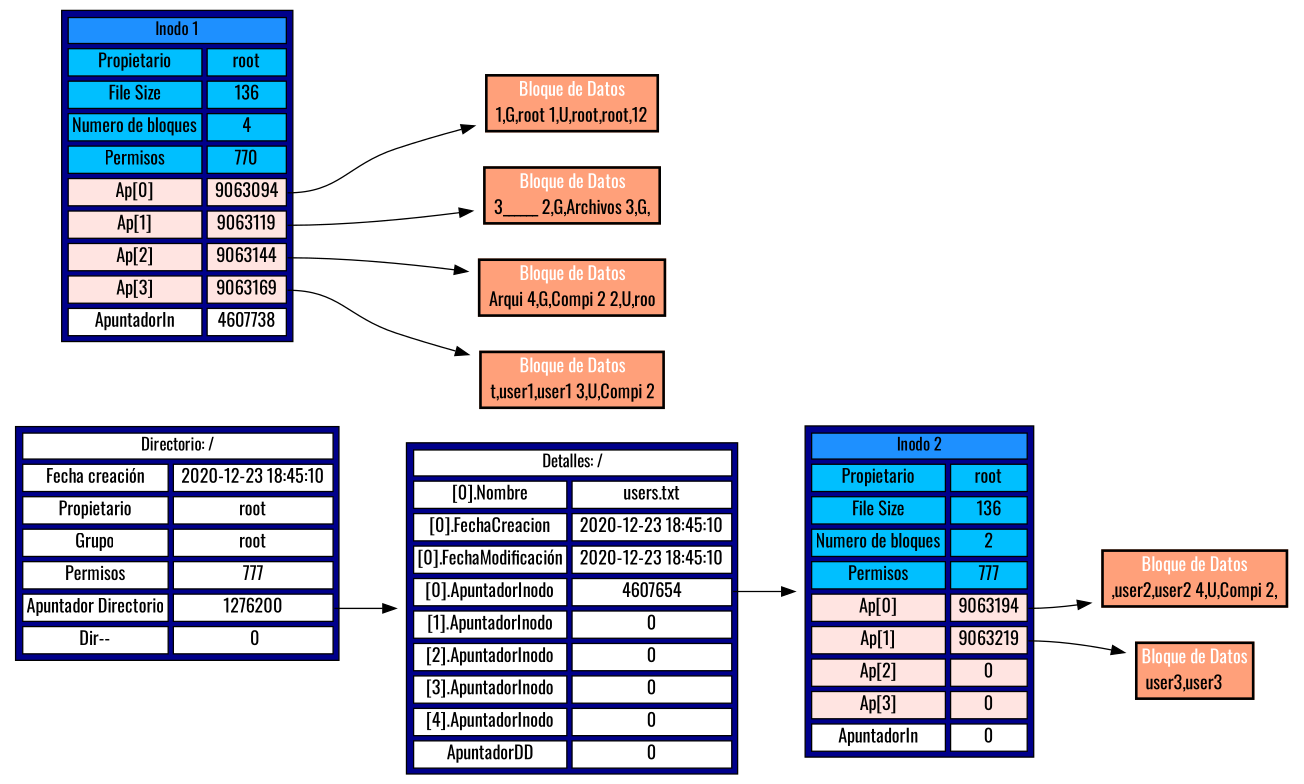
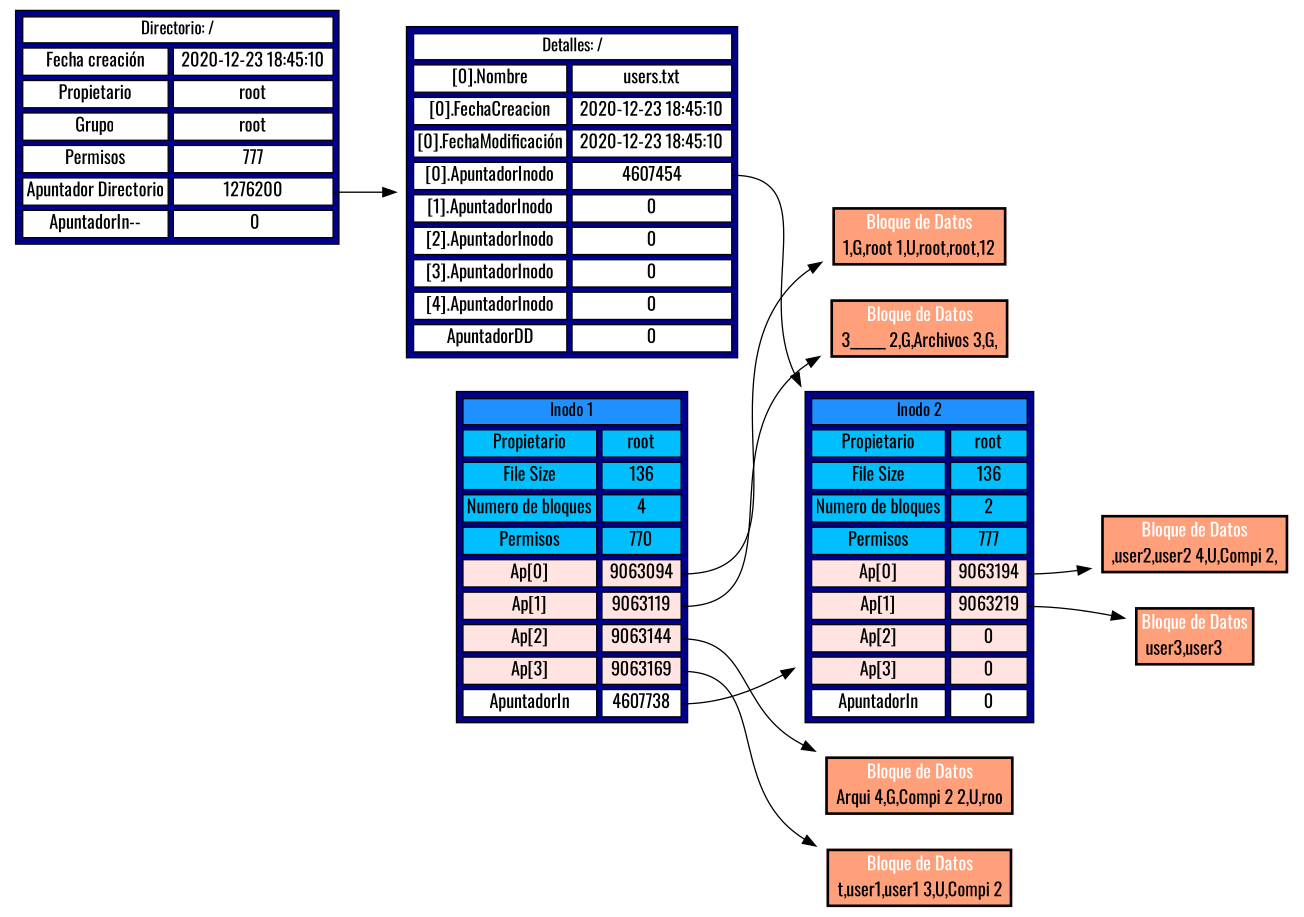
(652, 592) -> (652, 175)
(95, 640) -> (95, 223)
none -> (739, 694)
